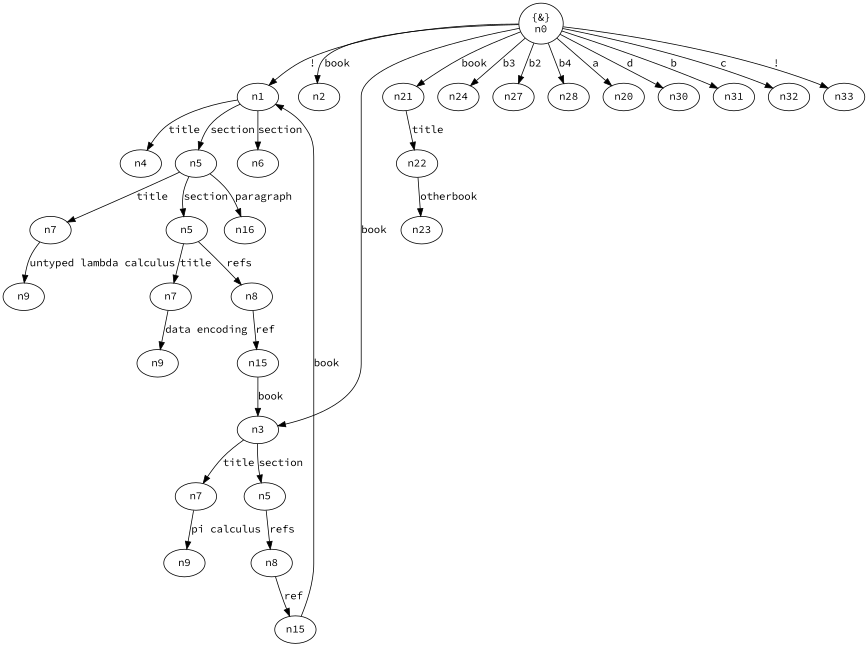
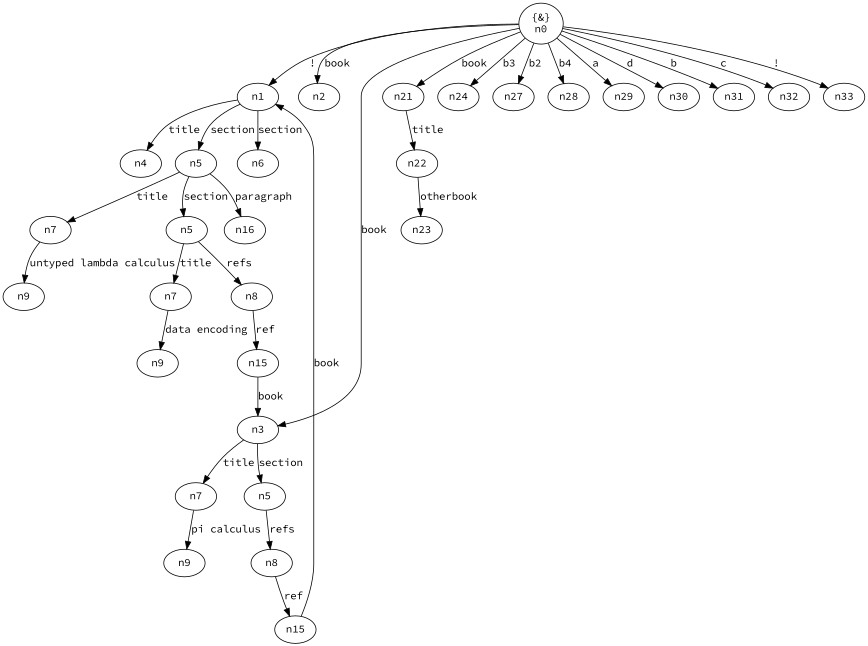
(624, 97) -> (624, 97)
